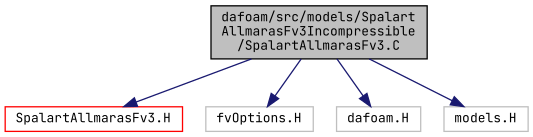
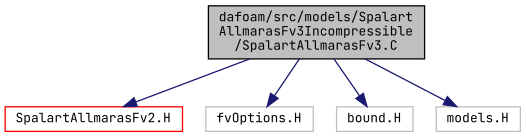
(94, 119) -> (94, 119)
(379, 119) -> (375, 119)
